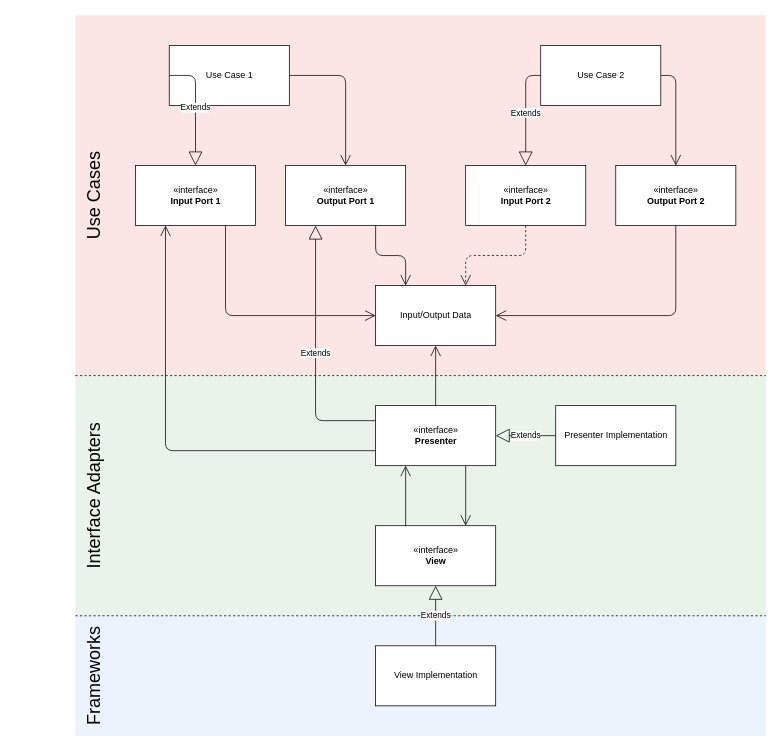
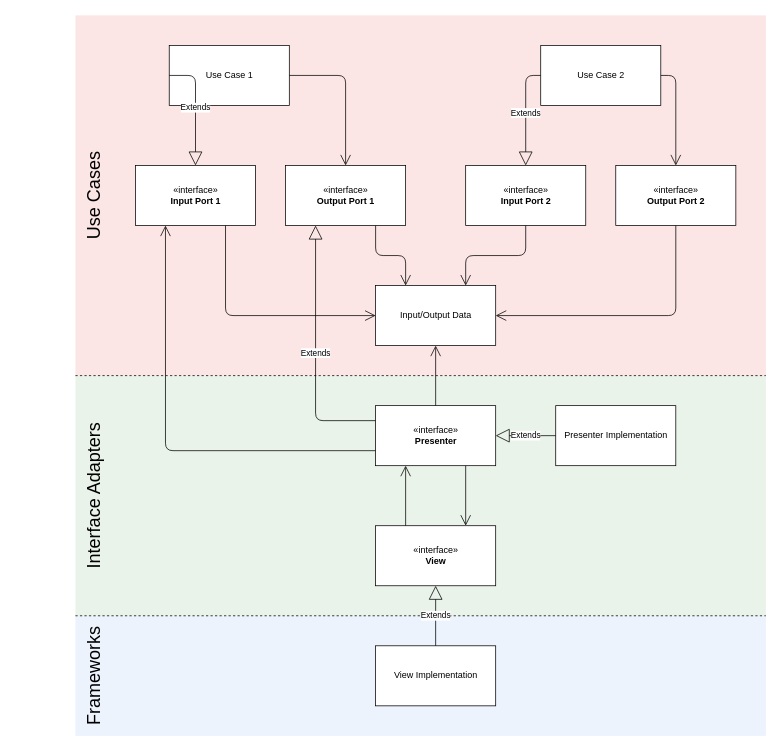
(496, 255) -> (496, 255)
